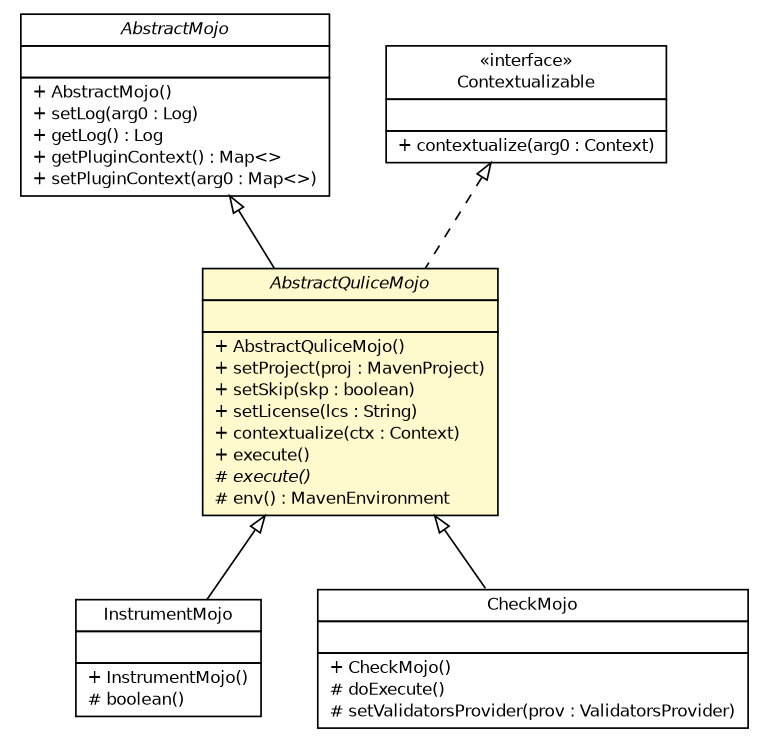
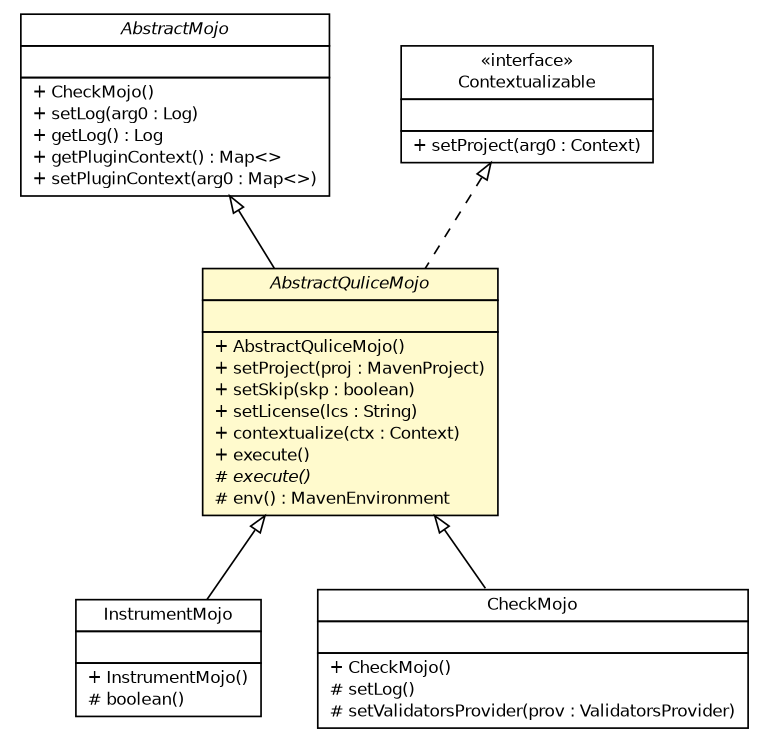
(103, 93) -> (93, 93)
(526, 146) -> (527, 146)
(388, 690) -> (373, 690)
